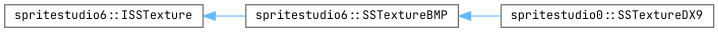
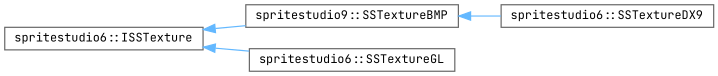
(352, 16) -> (352, 16)
(607, 16) -> (607, 16)
none -> (352, 60)
